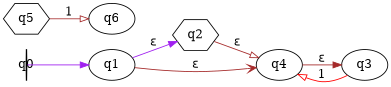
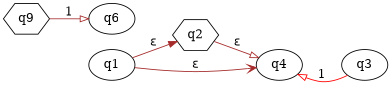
(26, 19) -> (26, 19)
(151, 51) -> (151, 51)
(26, 65) -> none
(318, 65) -> none
